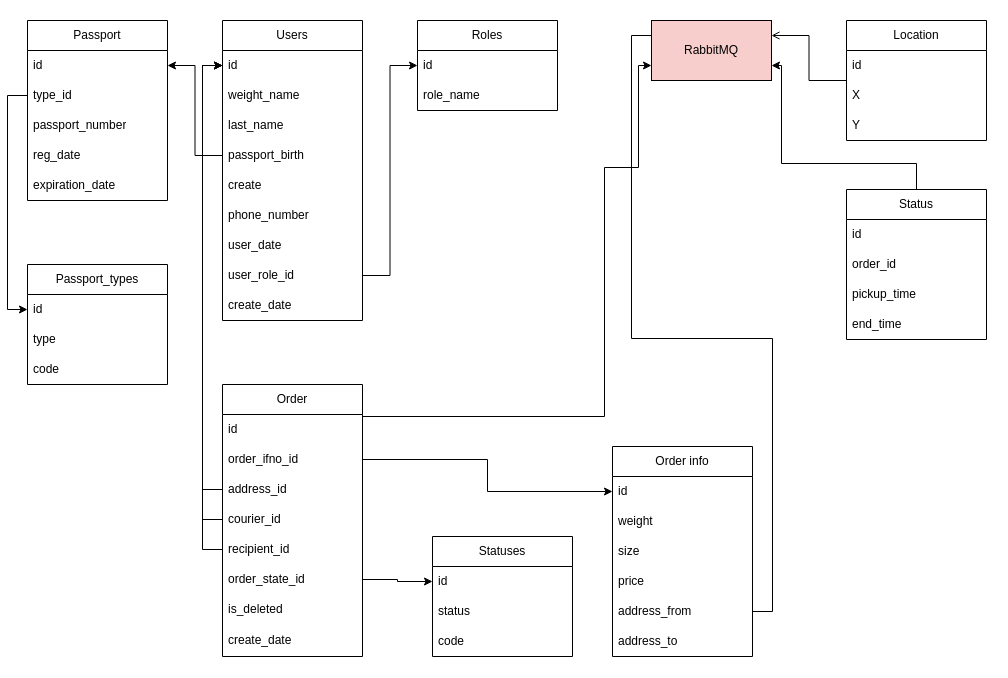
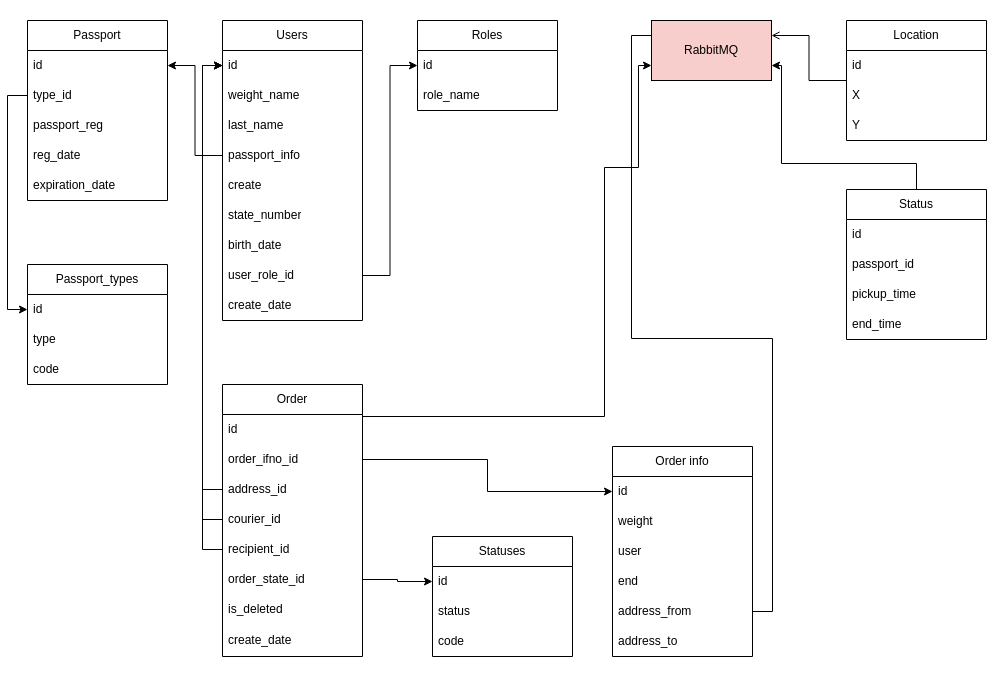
(84, 126) -> (74, 126)
(274, 156) -> (271, 156)
(269, 216) -> (269, 216)
(259, 246) -> (261, 246)
(878, 265) -> (888, 265)
(630, 552) -> (632, 552)
(634, 582) -> (629, 582)
